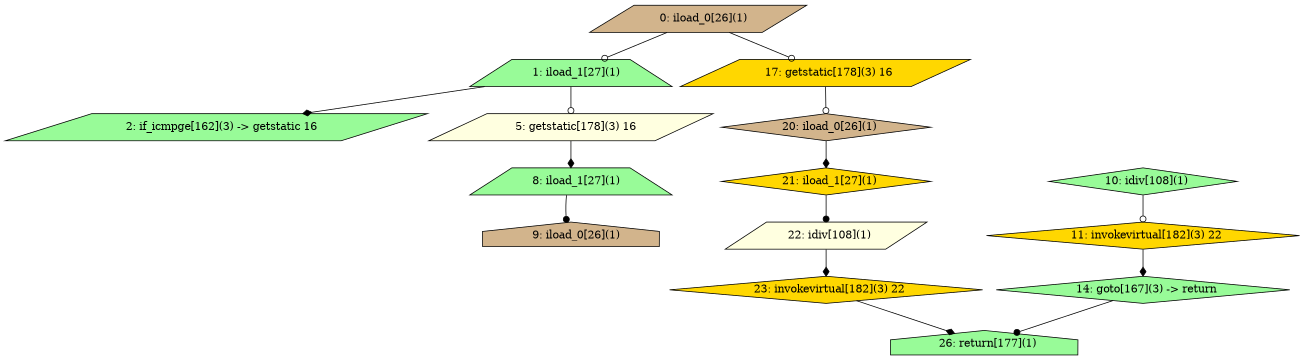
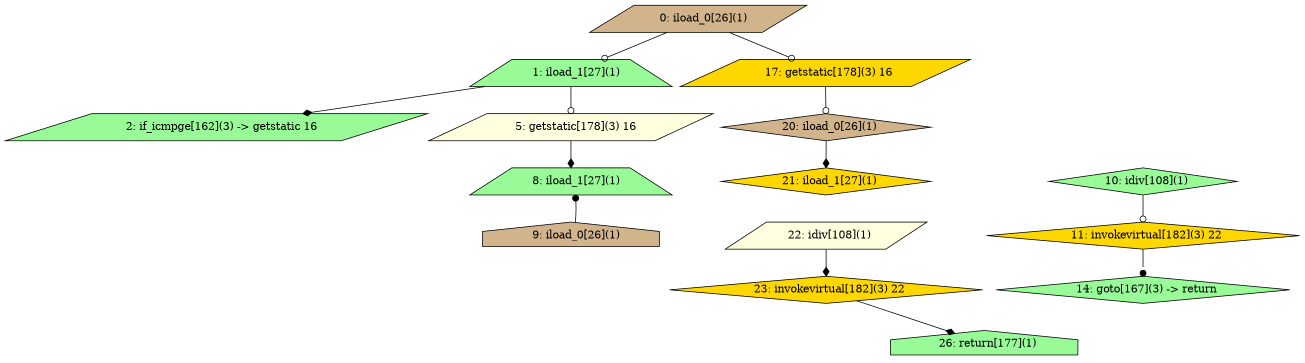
(566, 206) -> (576, 212)
(826, 206) -> none
(1143, 258) -> (1143, 258)
(1066, 316) -> none
